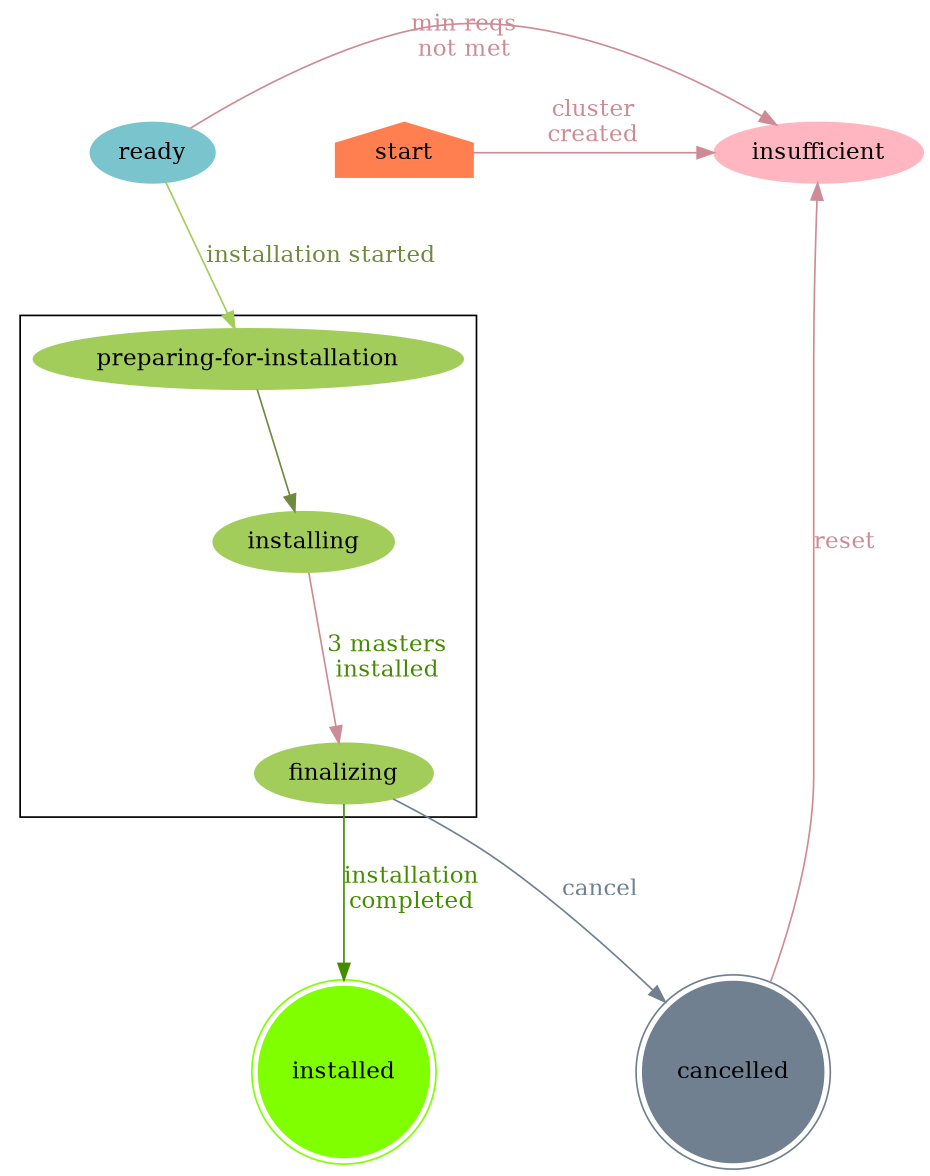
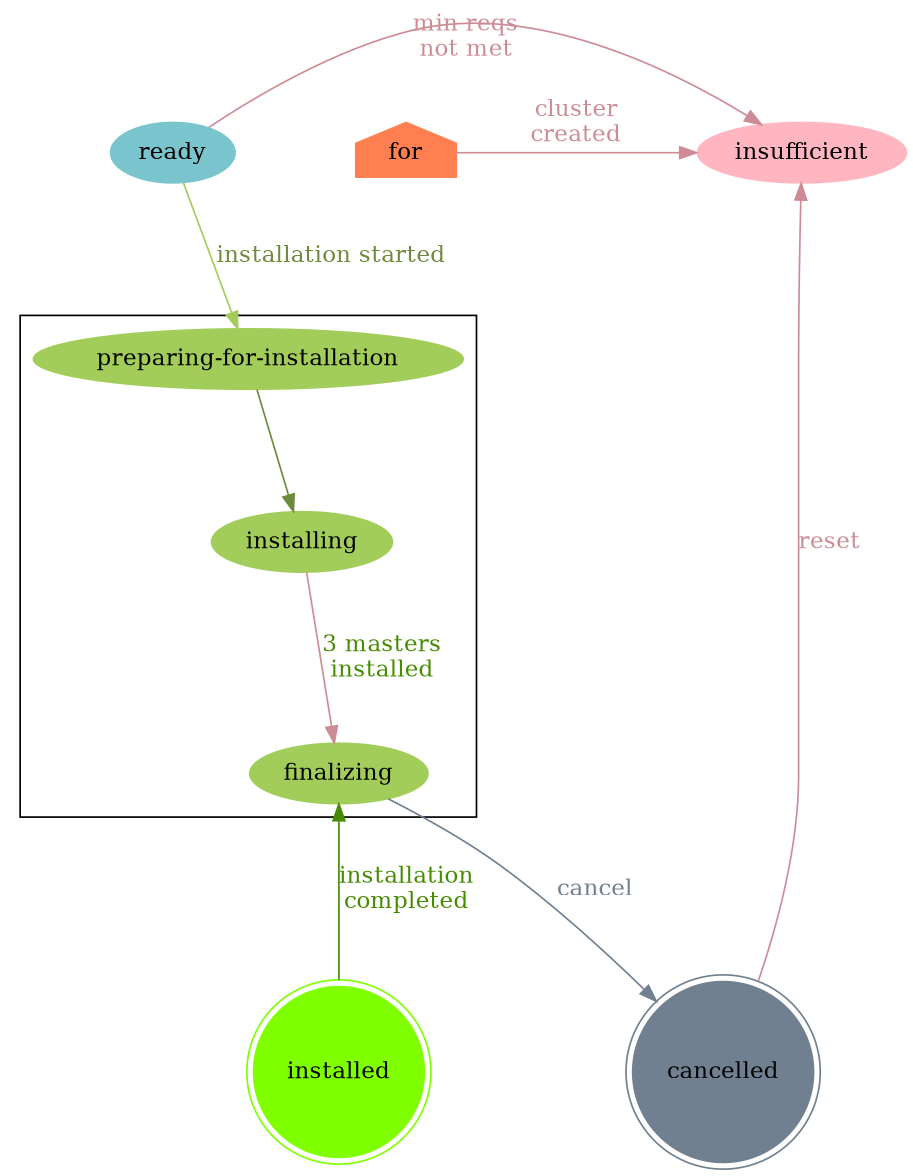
(404, 153) -> (406, 153)
(344, 883) -> (339, 901)
